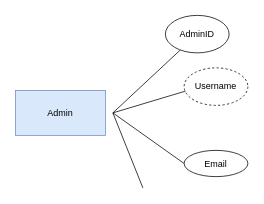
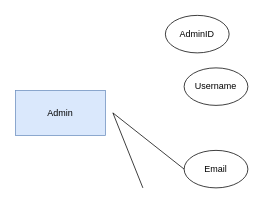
(216, 87) -> (216, 87)
(118, 108) -> none
(216, 164) -> (216, 169)
